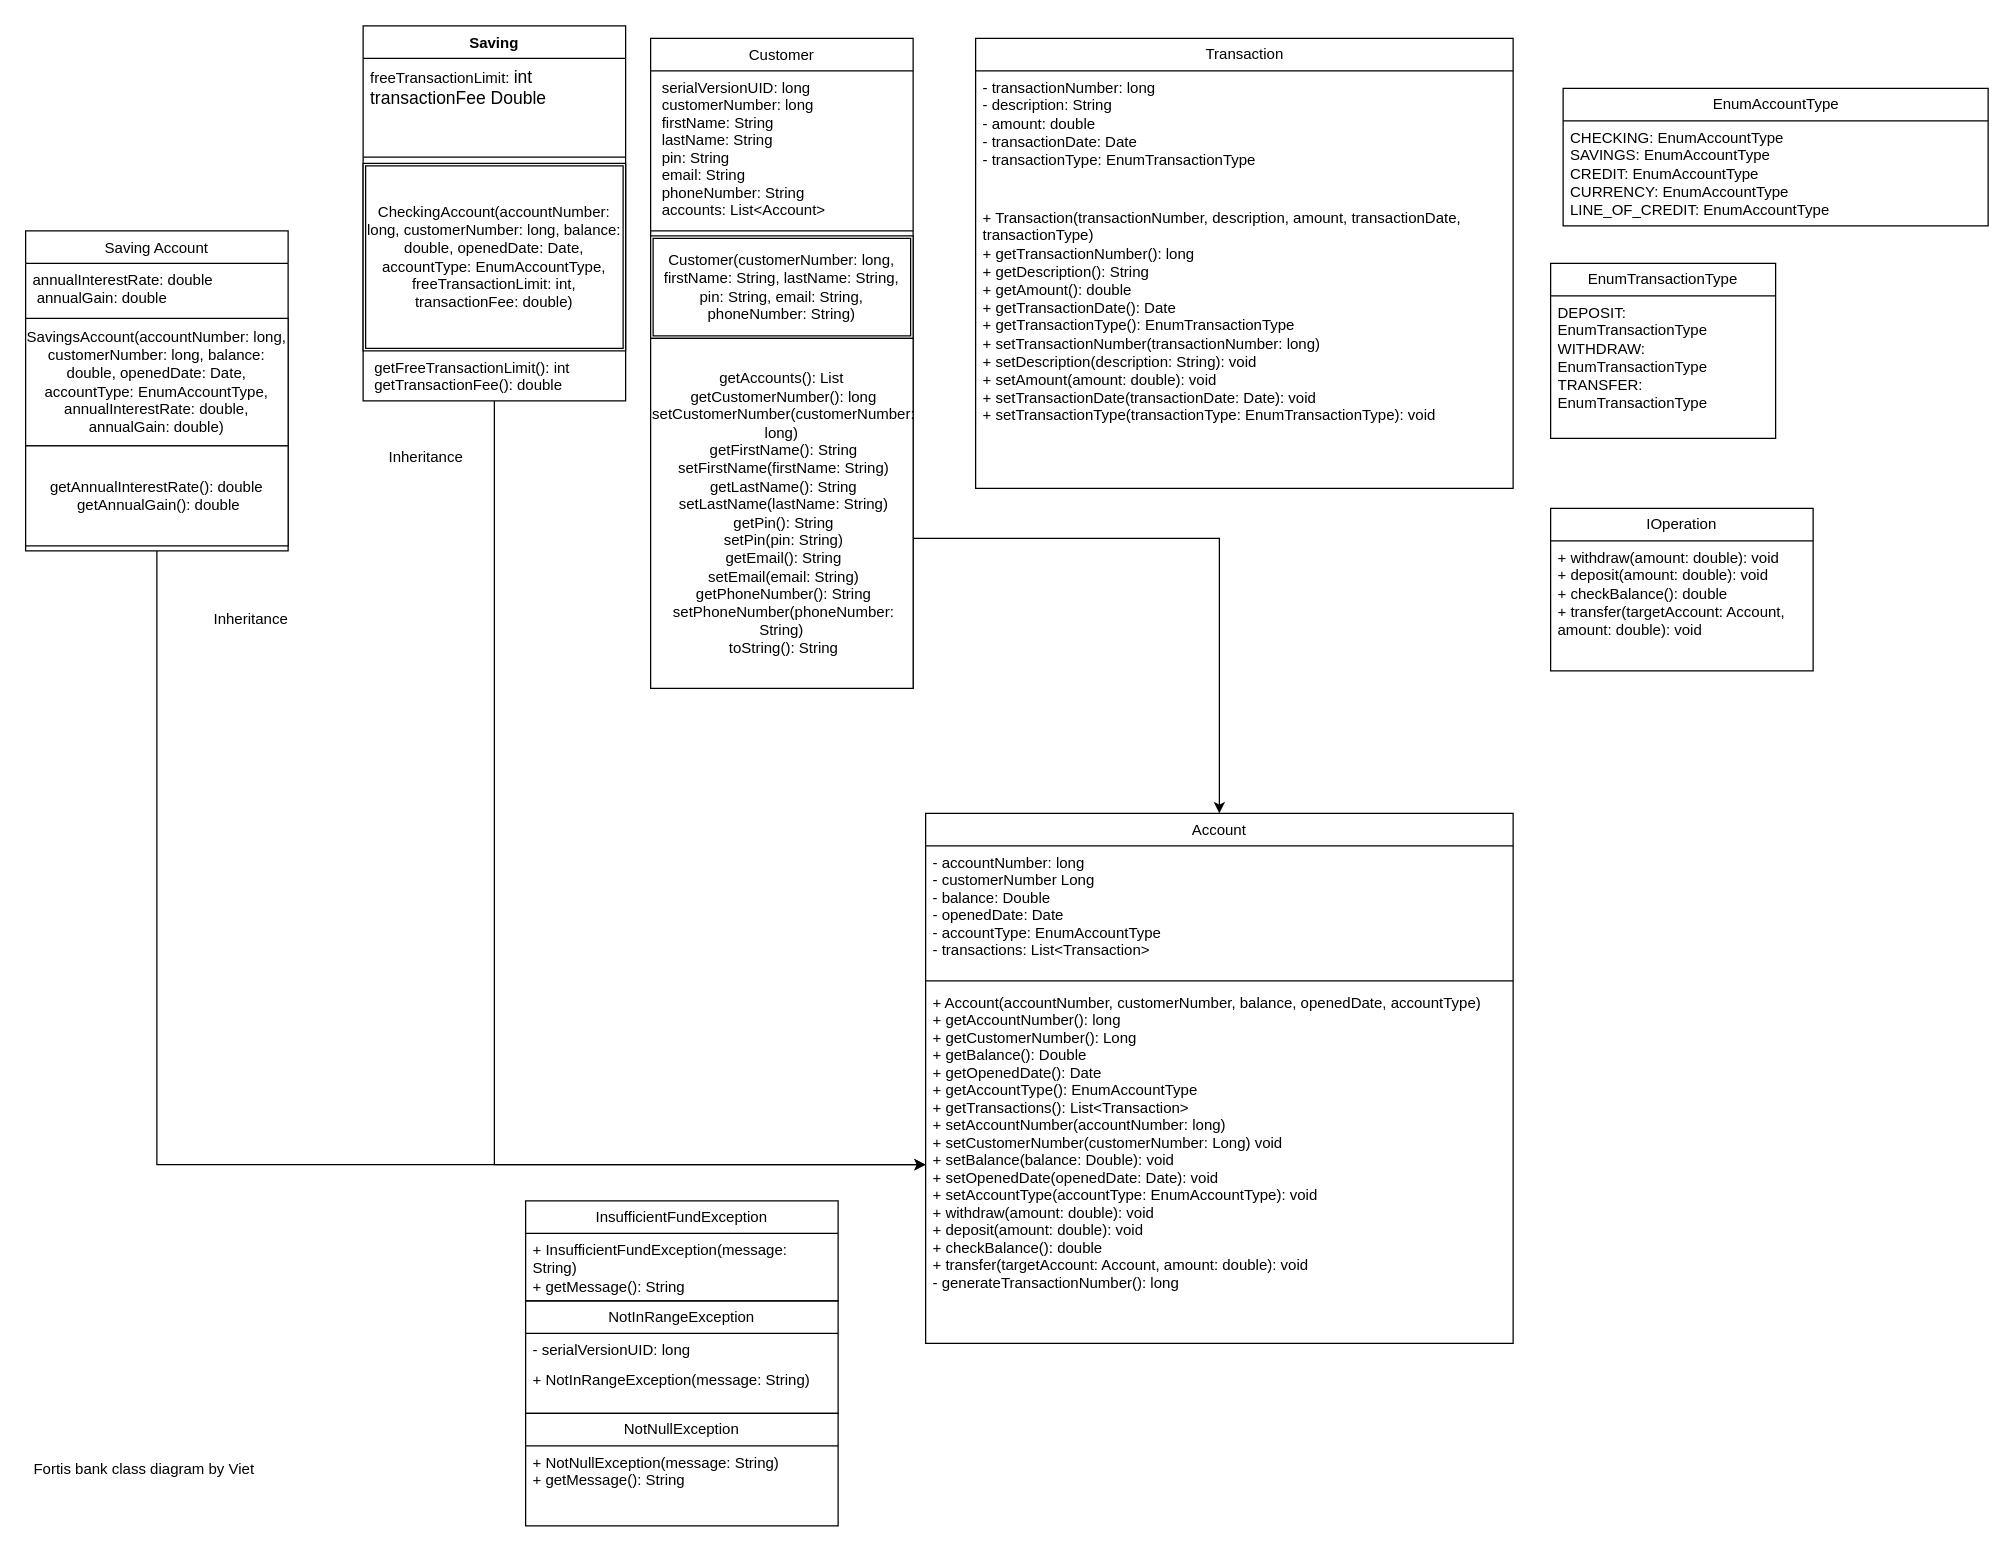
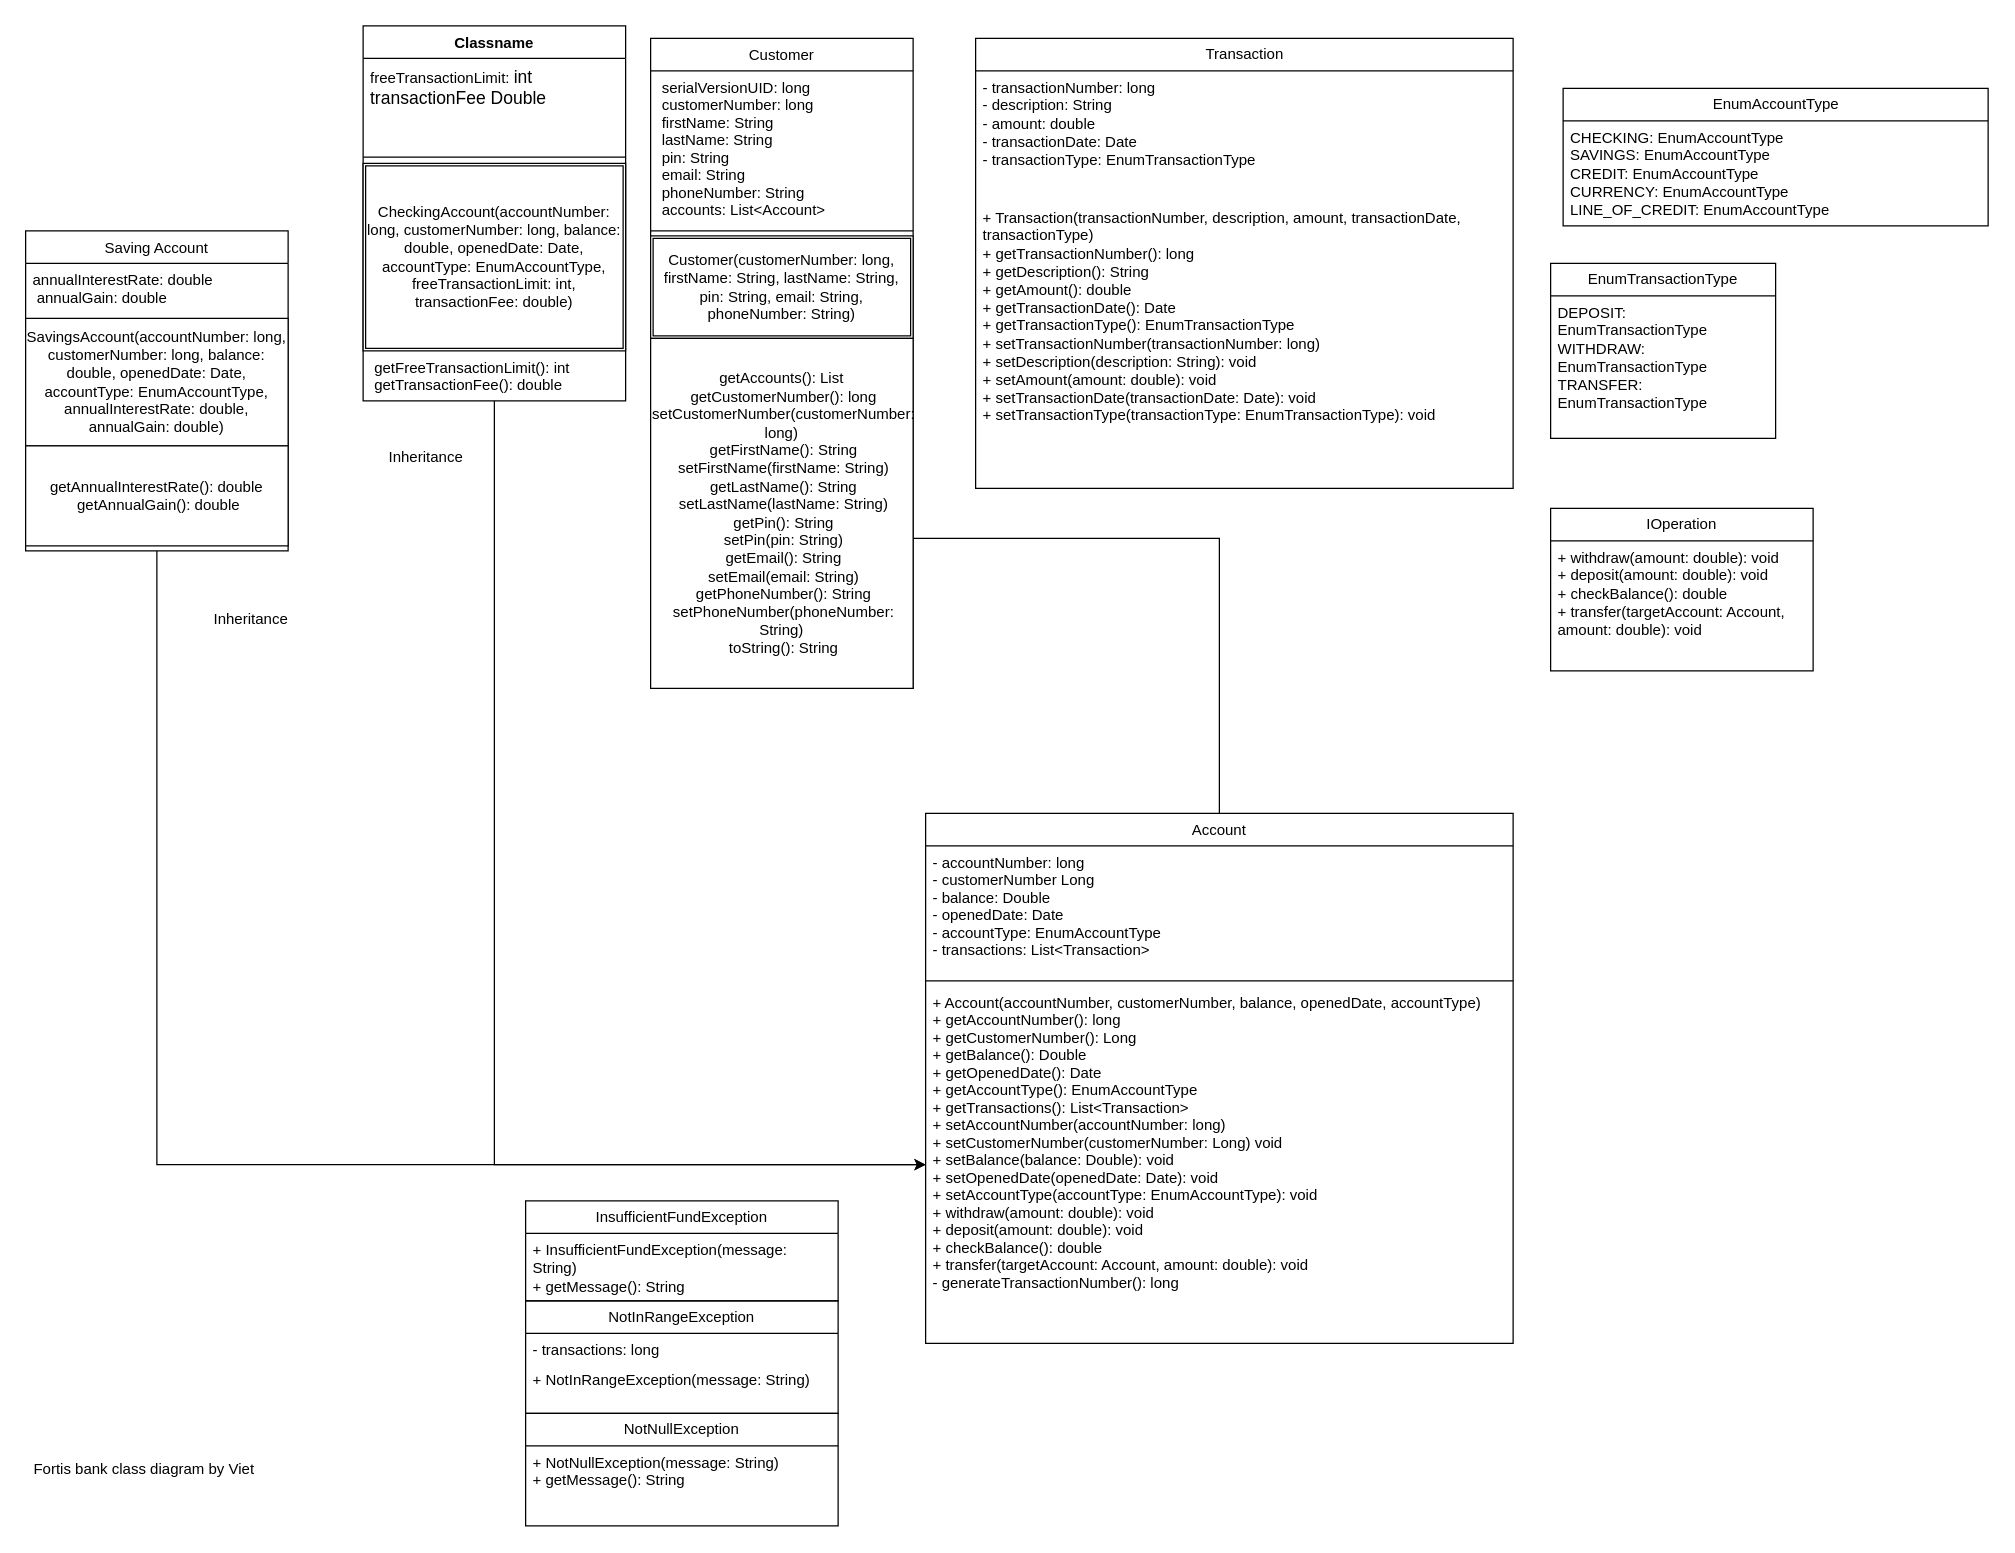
(494, 43) -> (494, 43)
(1219, 803) -> (1219, 807)
(620, 1351) -> (607, 1351)
